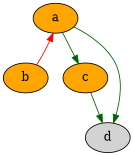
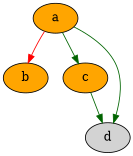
(44, 53) -> (38, 43)
